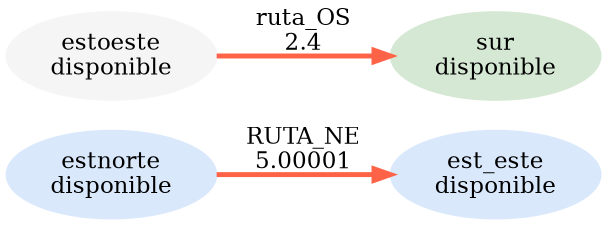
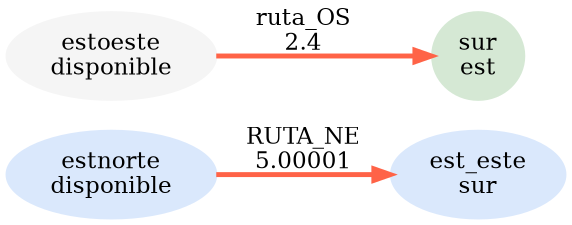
(496, 56) -> (478, 56)
(496, 175) -> (478, 175)
